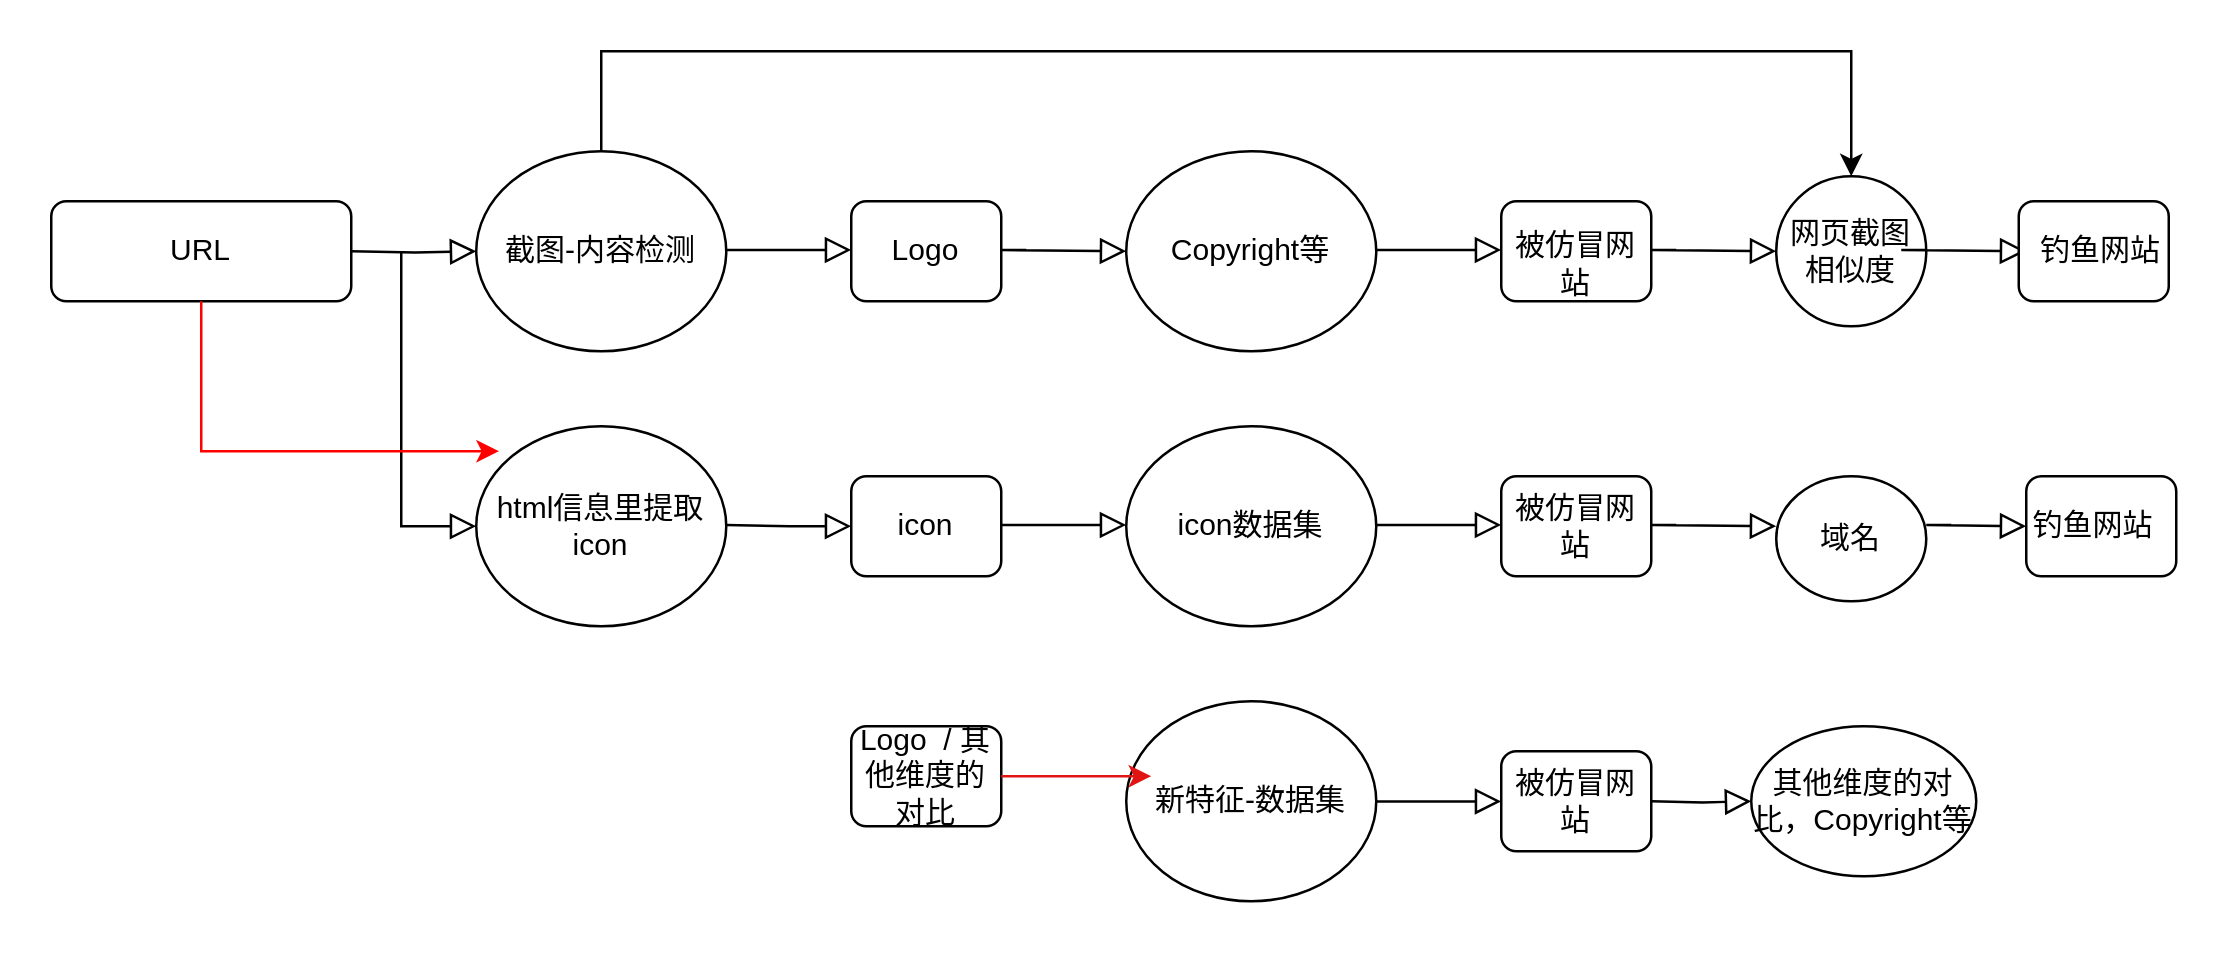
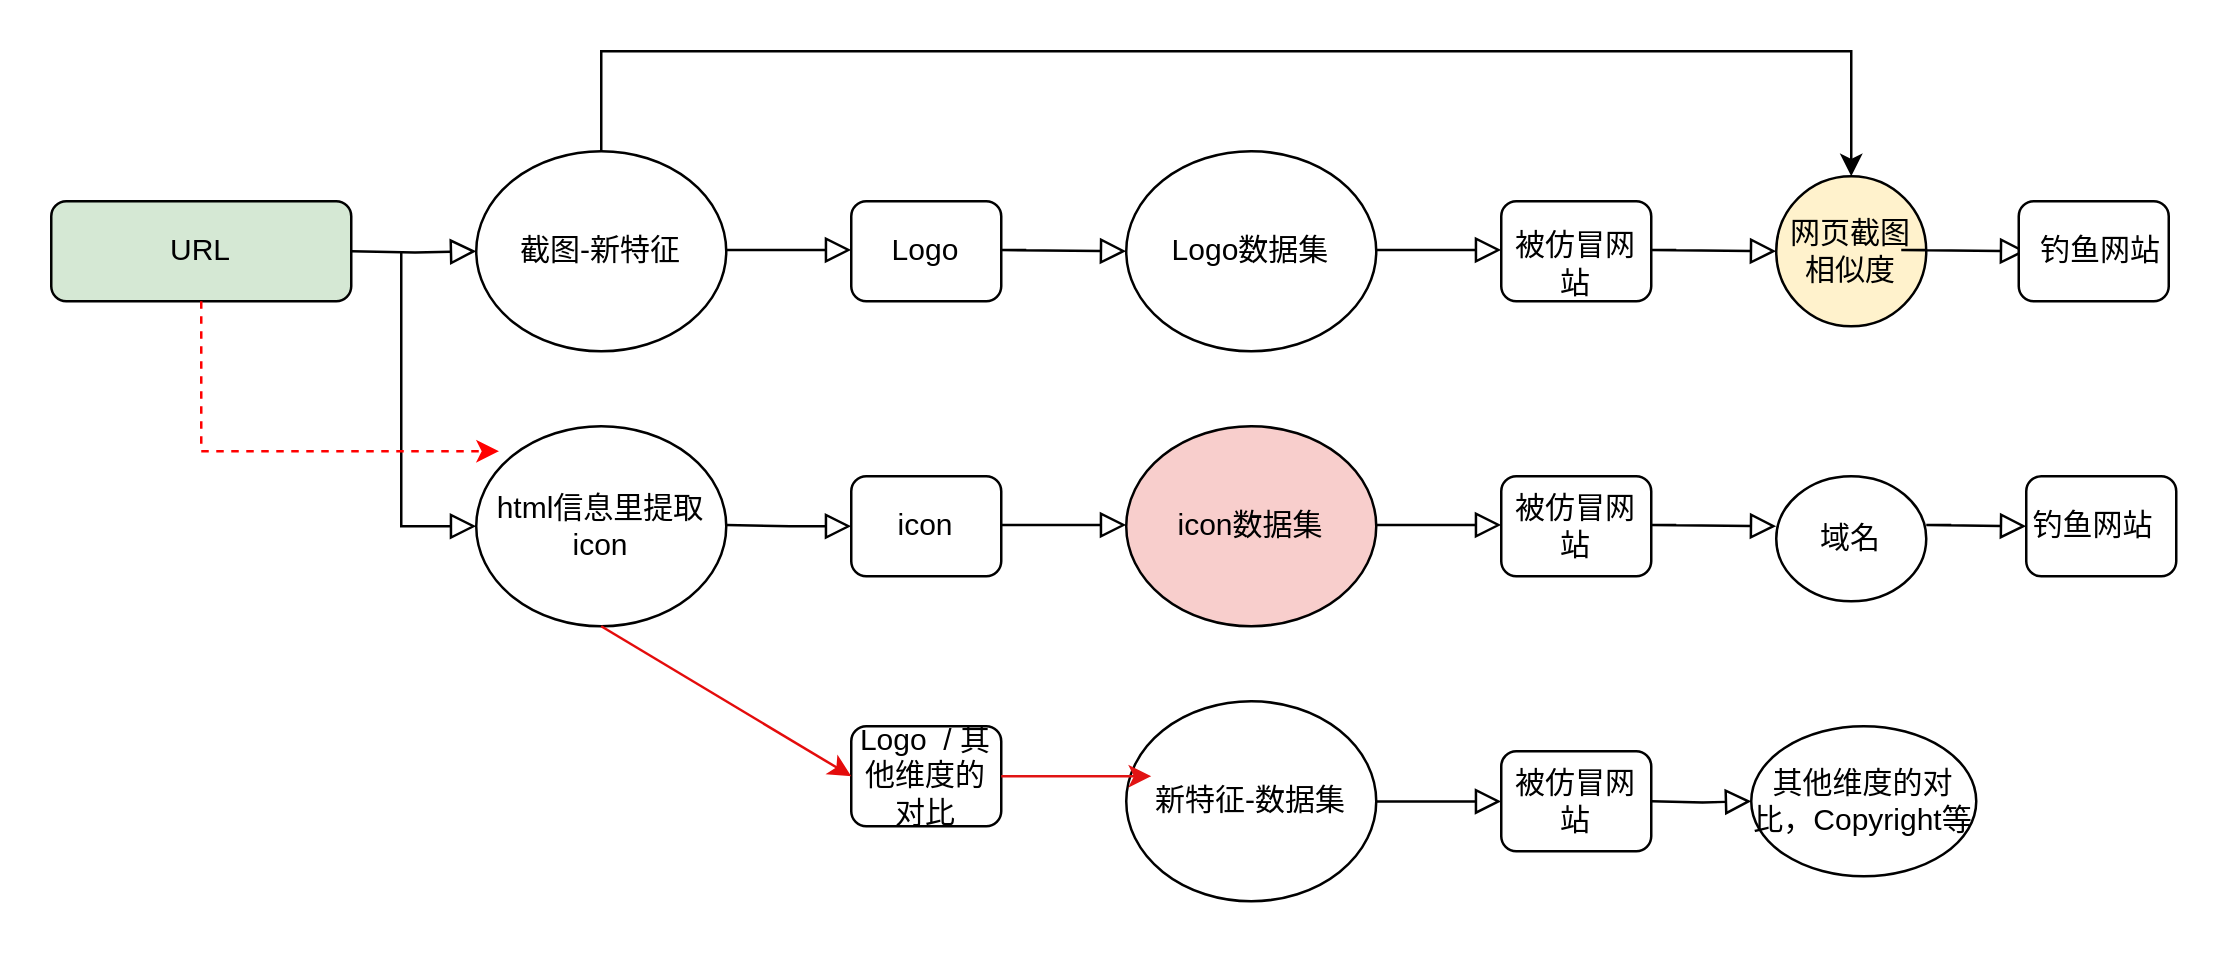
(201, 251) -> (201, 251)
(601, 251) -> (601, 251)
(1251, 251) -> (1251, 251)
(1851, 251) -> (1851, 251)
(226, 451) -> (226, 451)
(1251, 526) -> (1251, 526)
none -> (719, 697)
